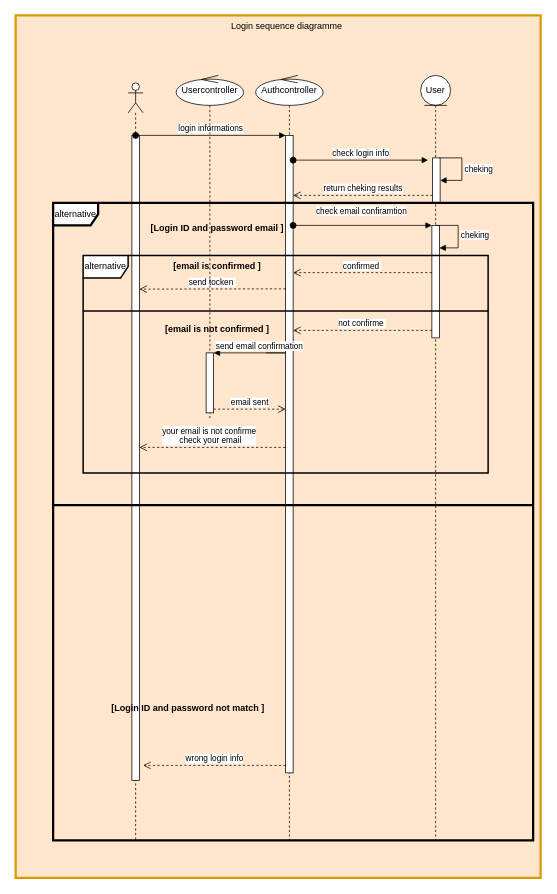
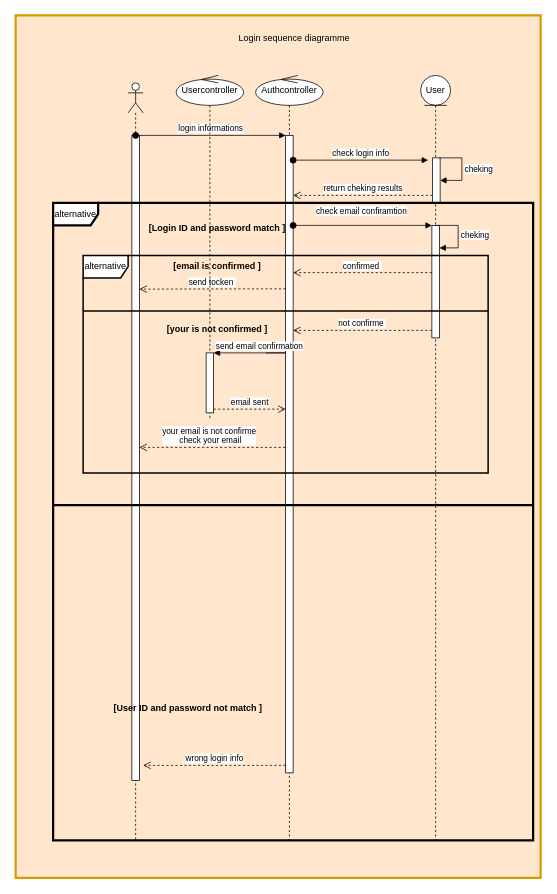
(289, 27) -> (297, 38)
(217, 228) -> (217, 228)
(217, 329) -> (217, 329)
(188, 708) -> (188, 708)
